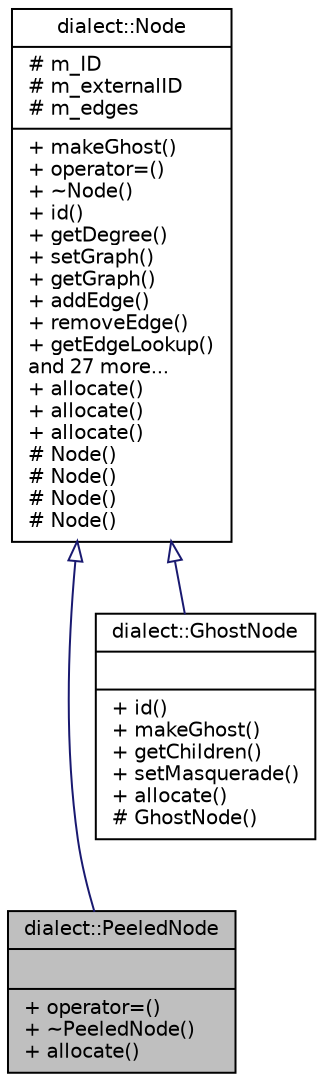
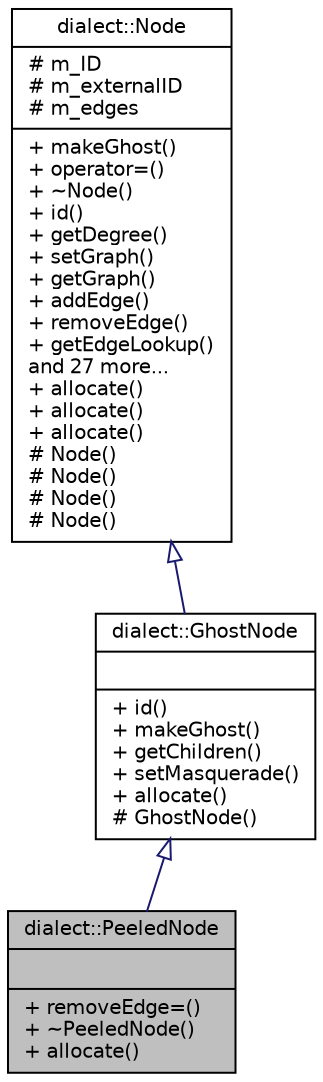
(69, 738) -> (155, 885)
(93, 1008) -> (113, 1008)
